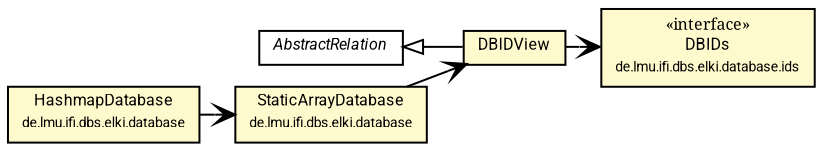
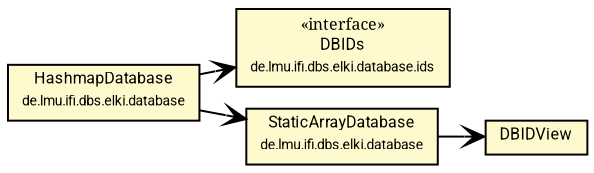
(331, 47) -> none
(572, 47) -> (207, 73)
